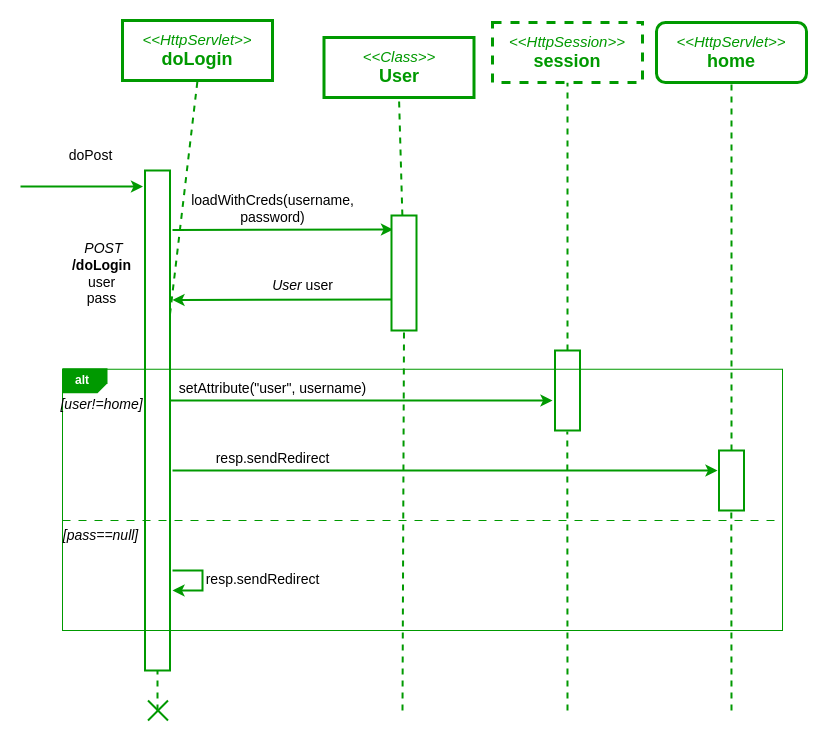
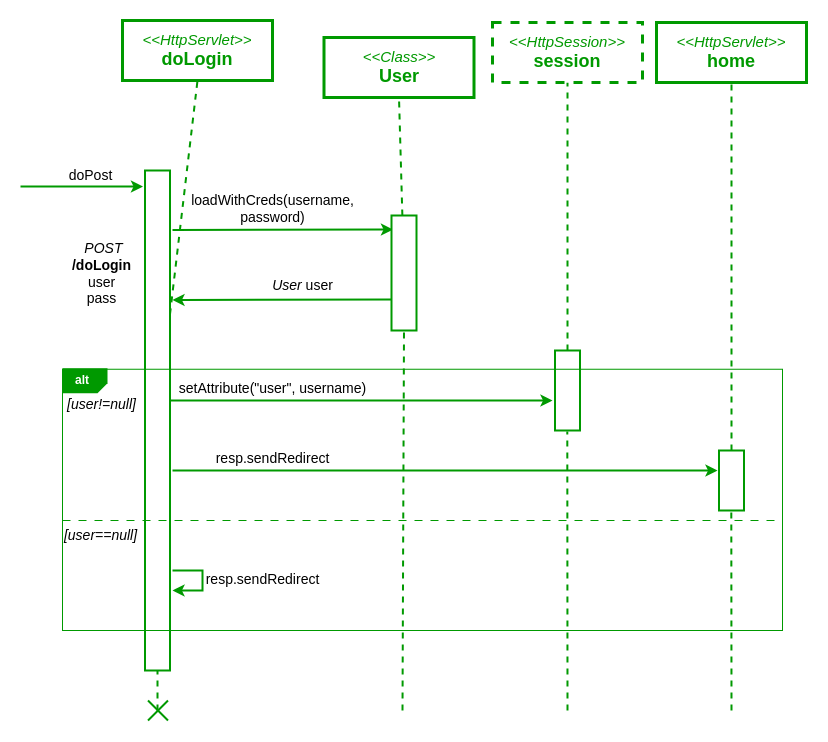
(732, 53) -> (732, 53)
(91, 156) -> (91, 176)
(102, 405) -> (102, 405)
(101, 536) -> (101, 536)
